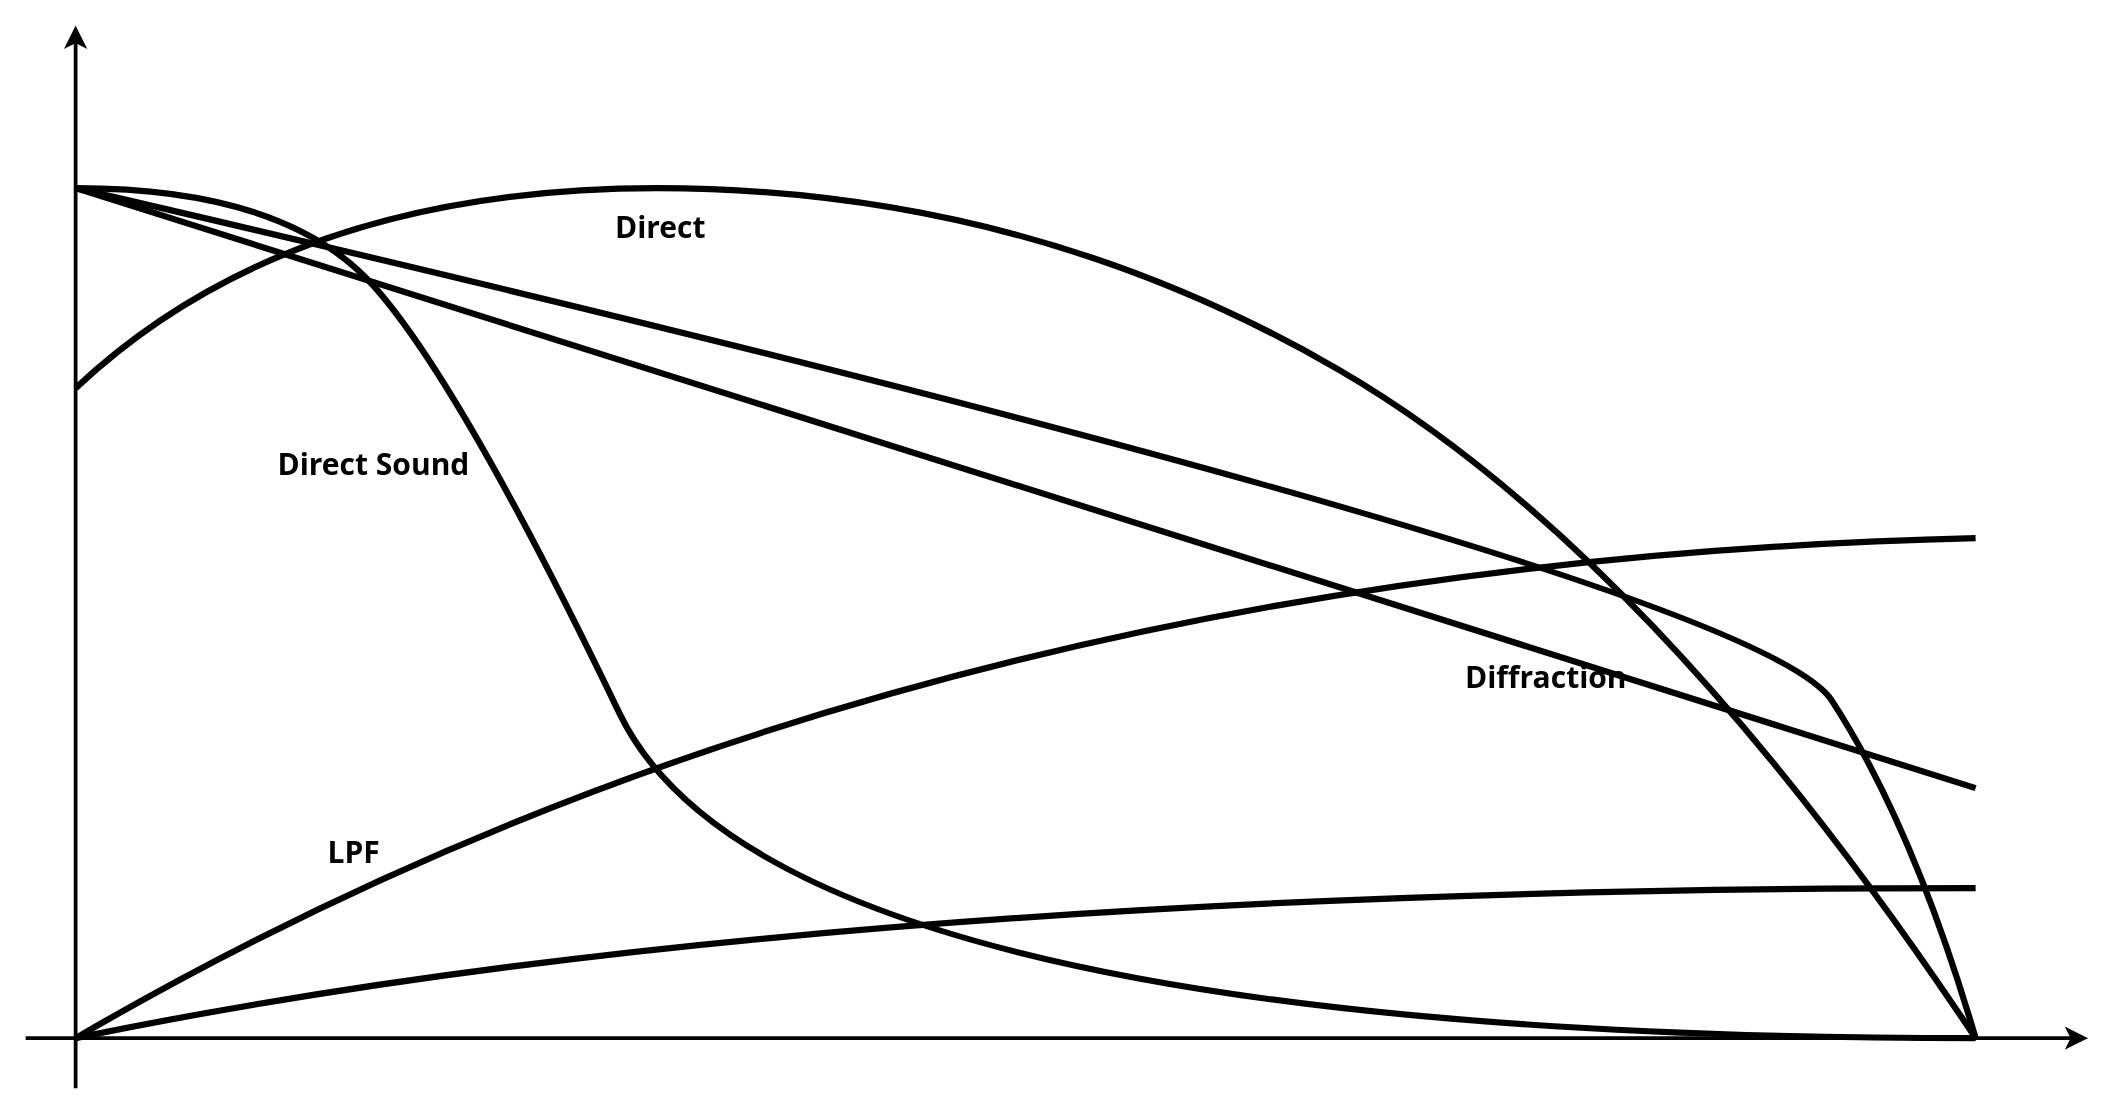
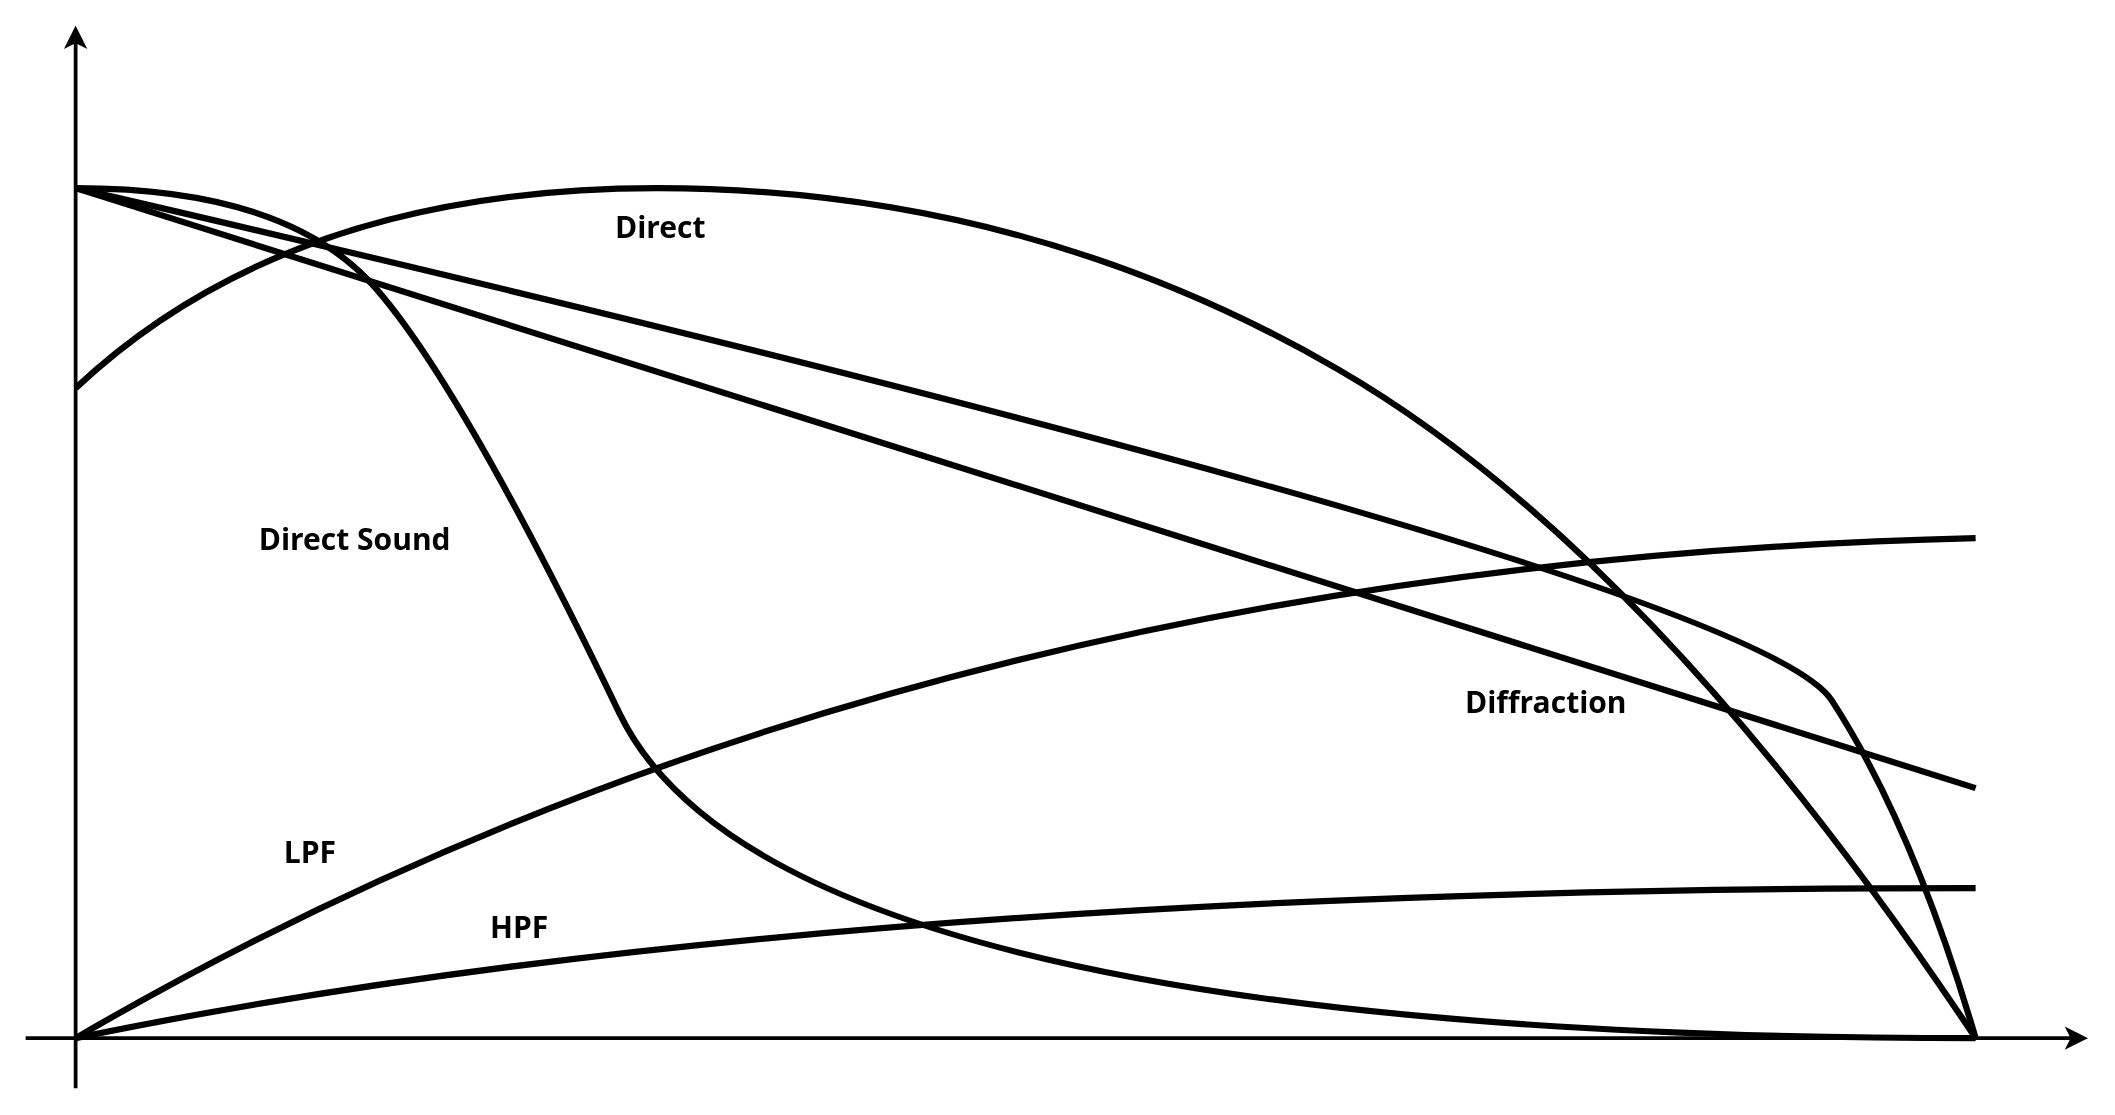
(394, 463) -> (376, 538)
(1551, 676) -> (1551, 701)
(376, 851) -> (332, 851)
none -> (538, 926)
